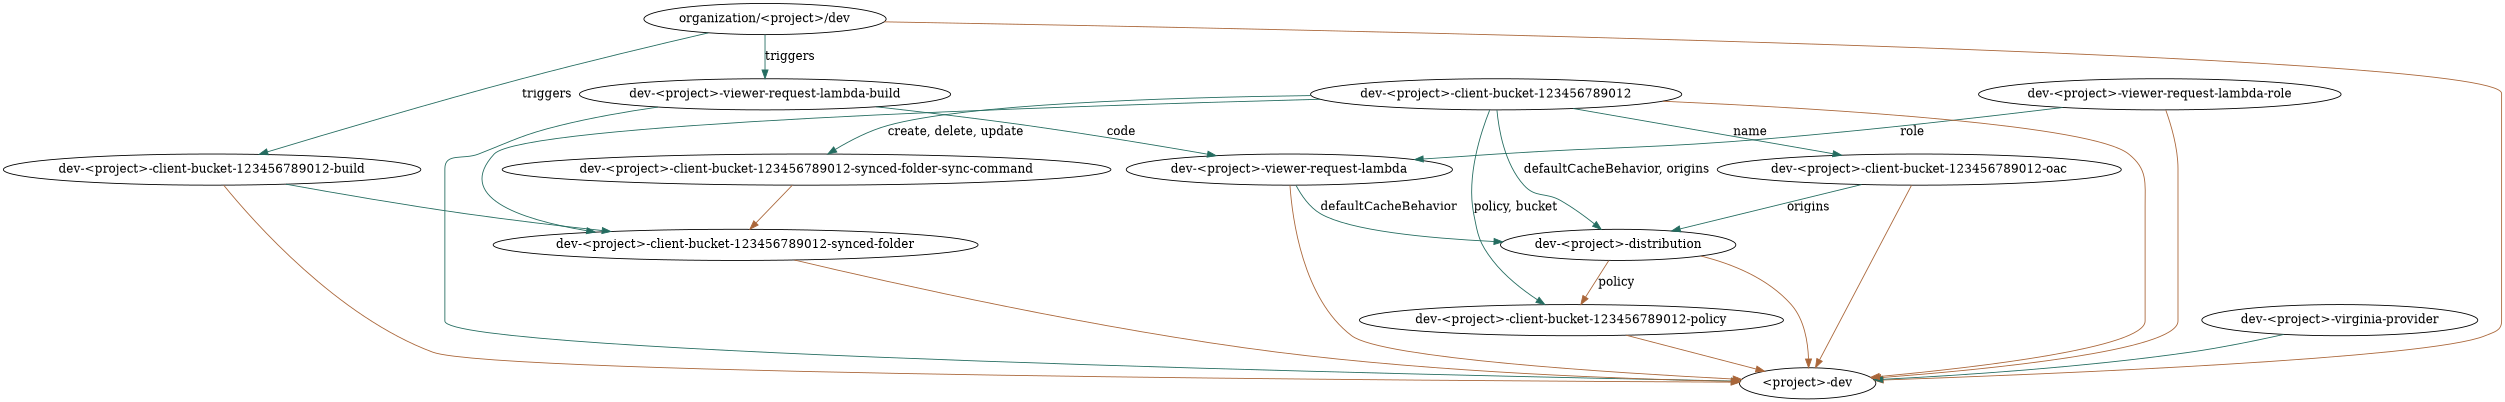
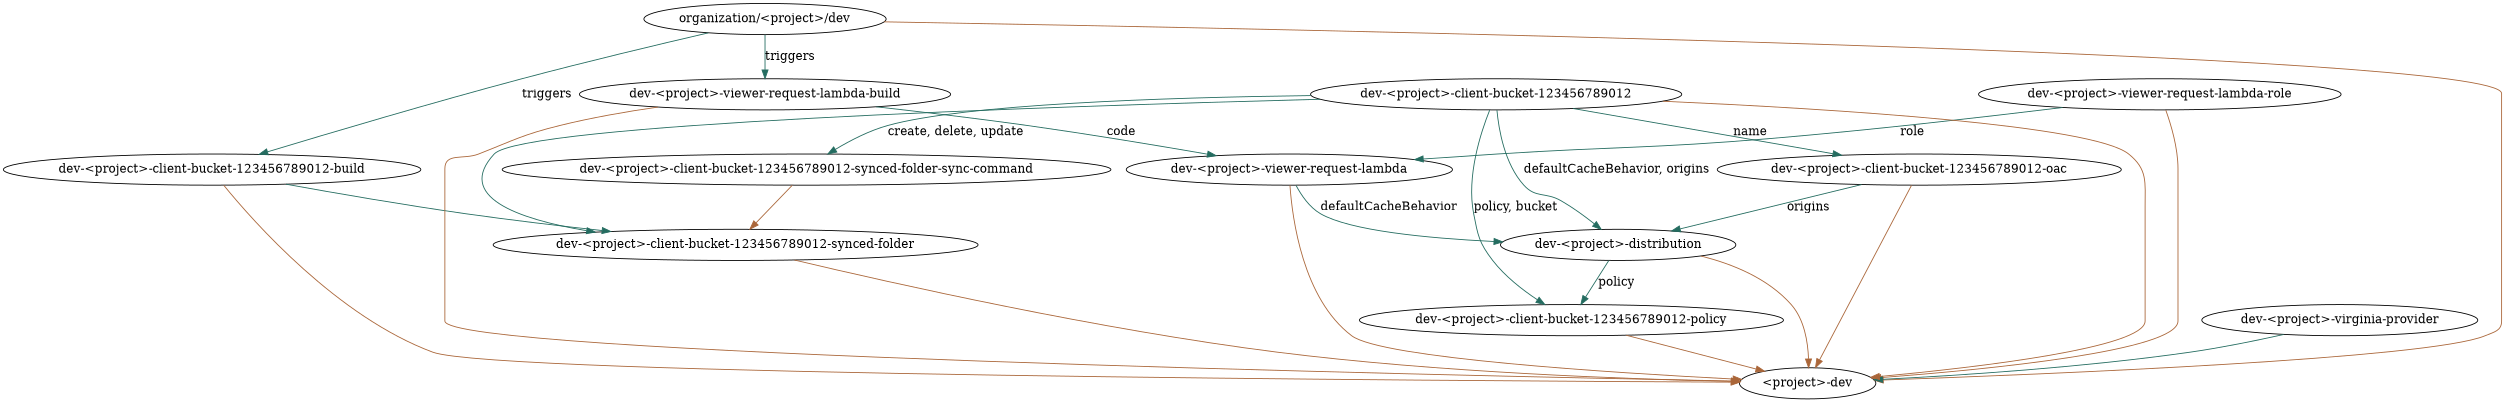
(1597, 279) -> (1597, 279)
(898, 358) -> (898, 358)
